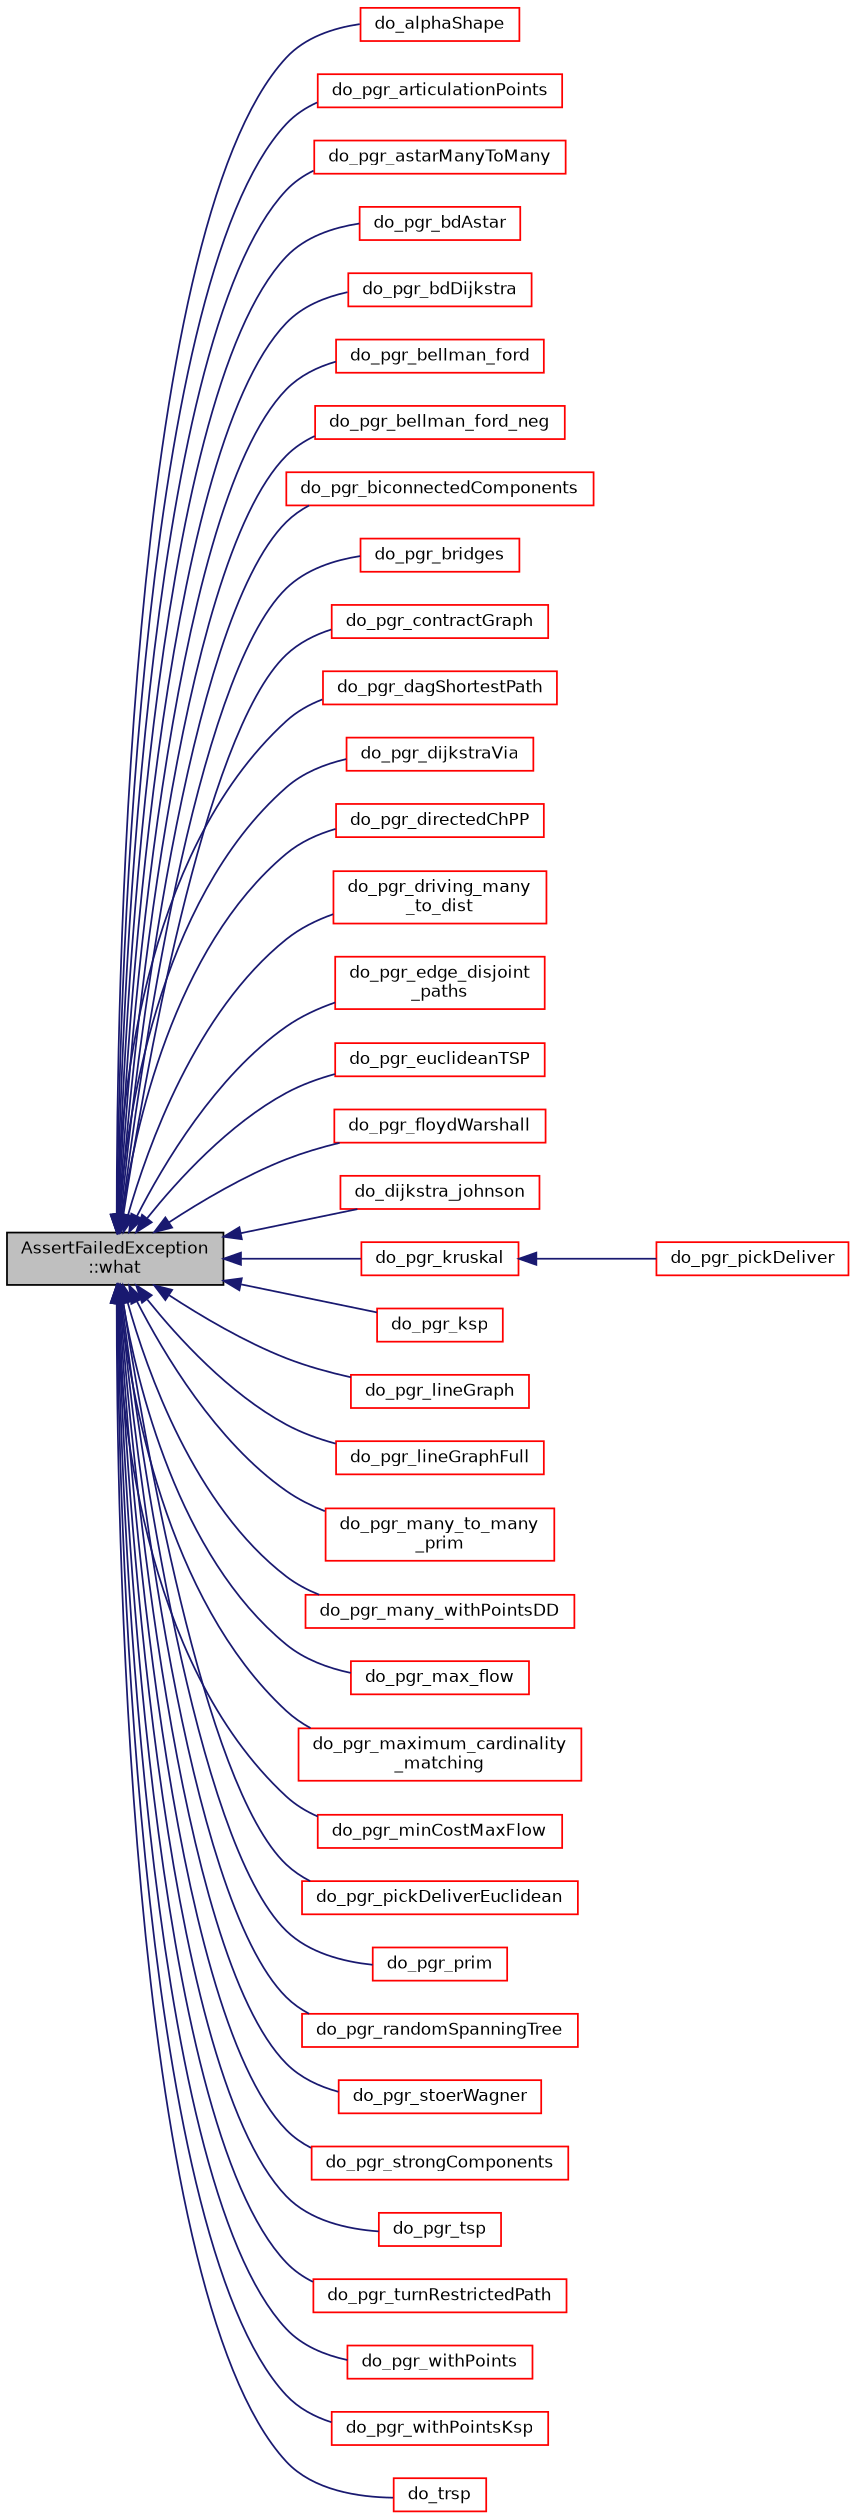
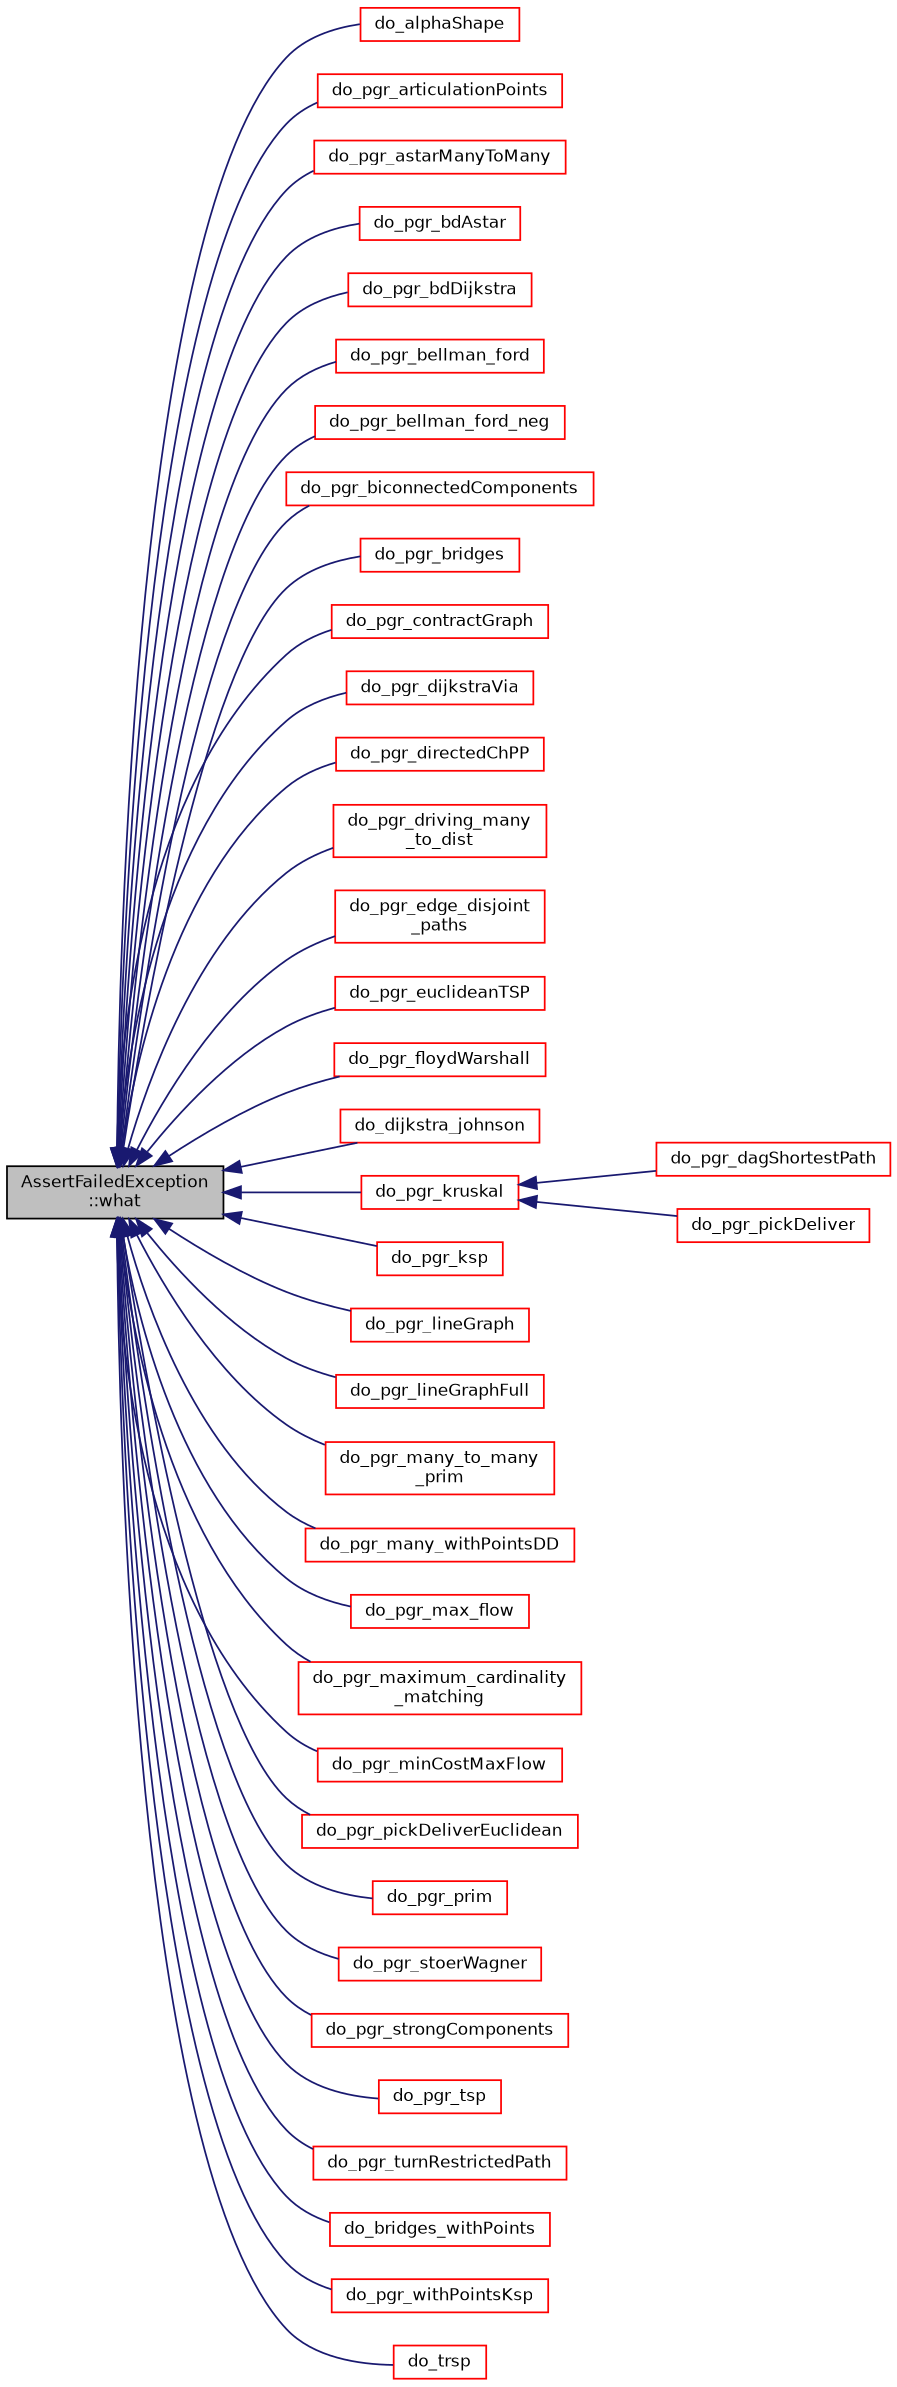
(163, 931) -> (596, 1177)
(440, 2030) -> none
(440, 2362) -> (440, 2229)
